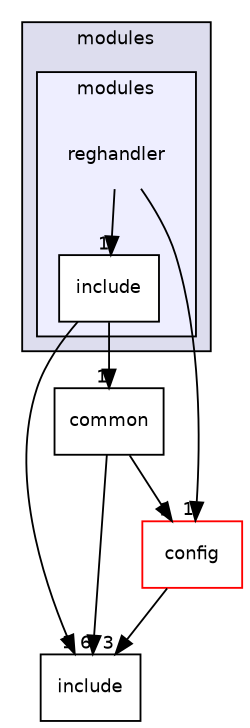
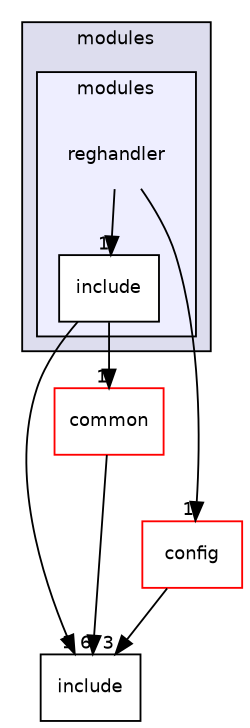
(109, 421) -> (109, 421)
(146, 480) -> none
